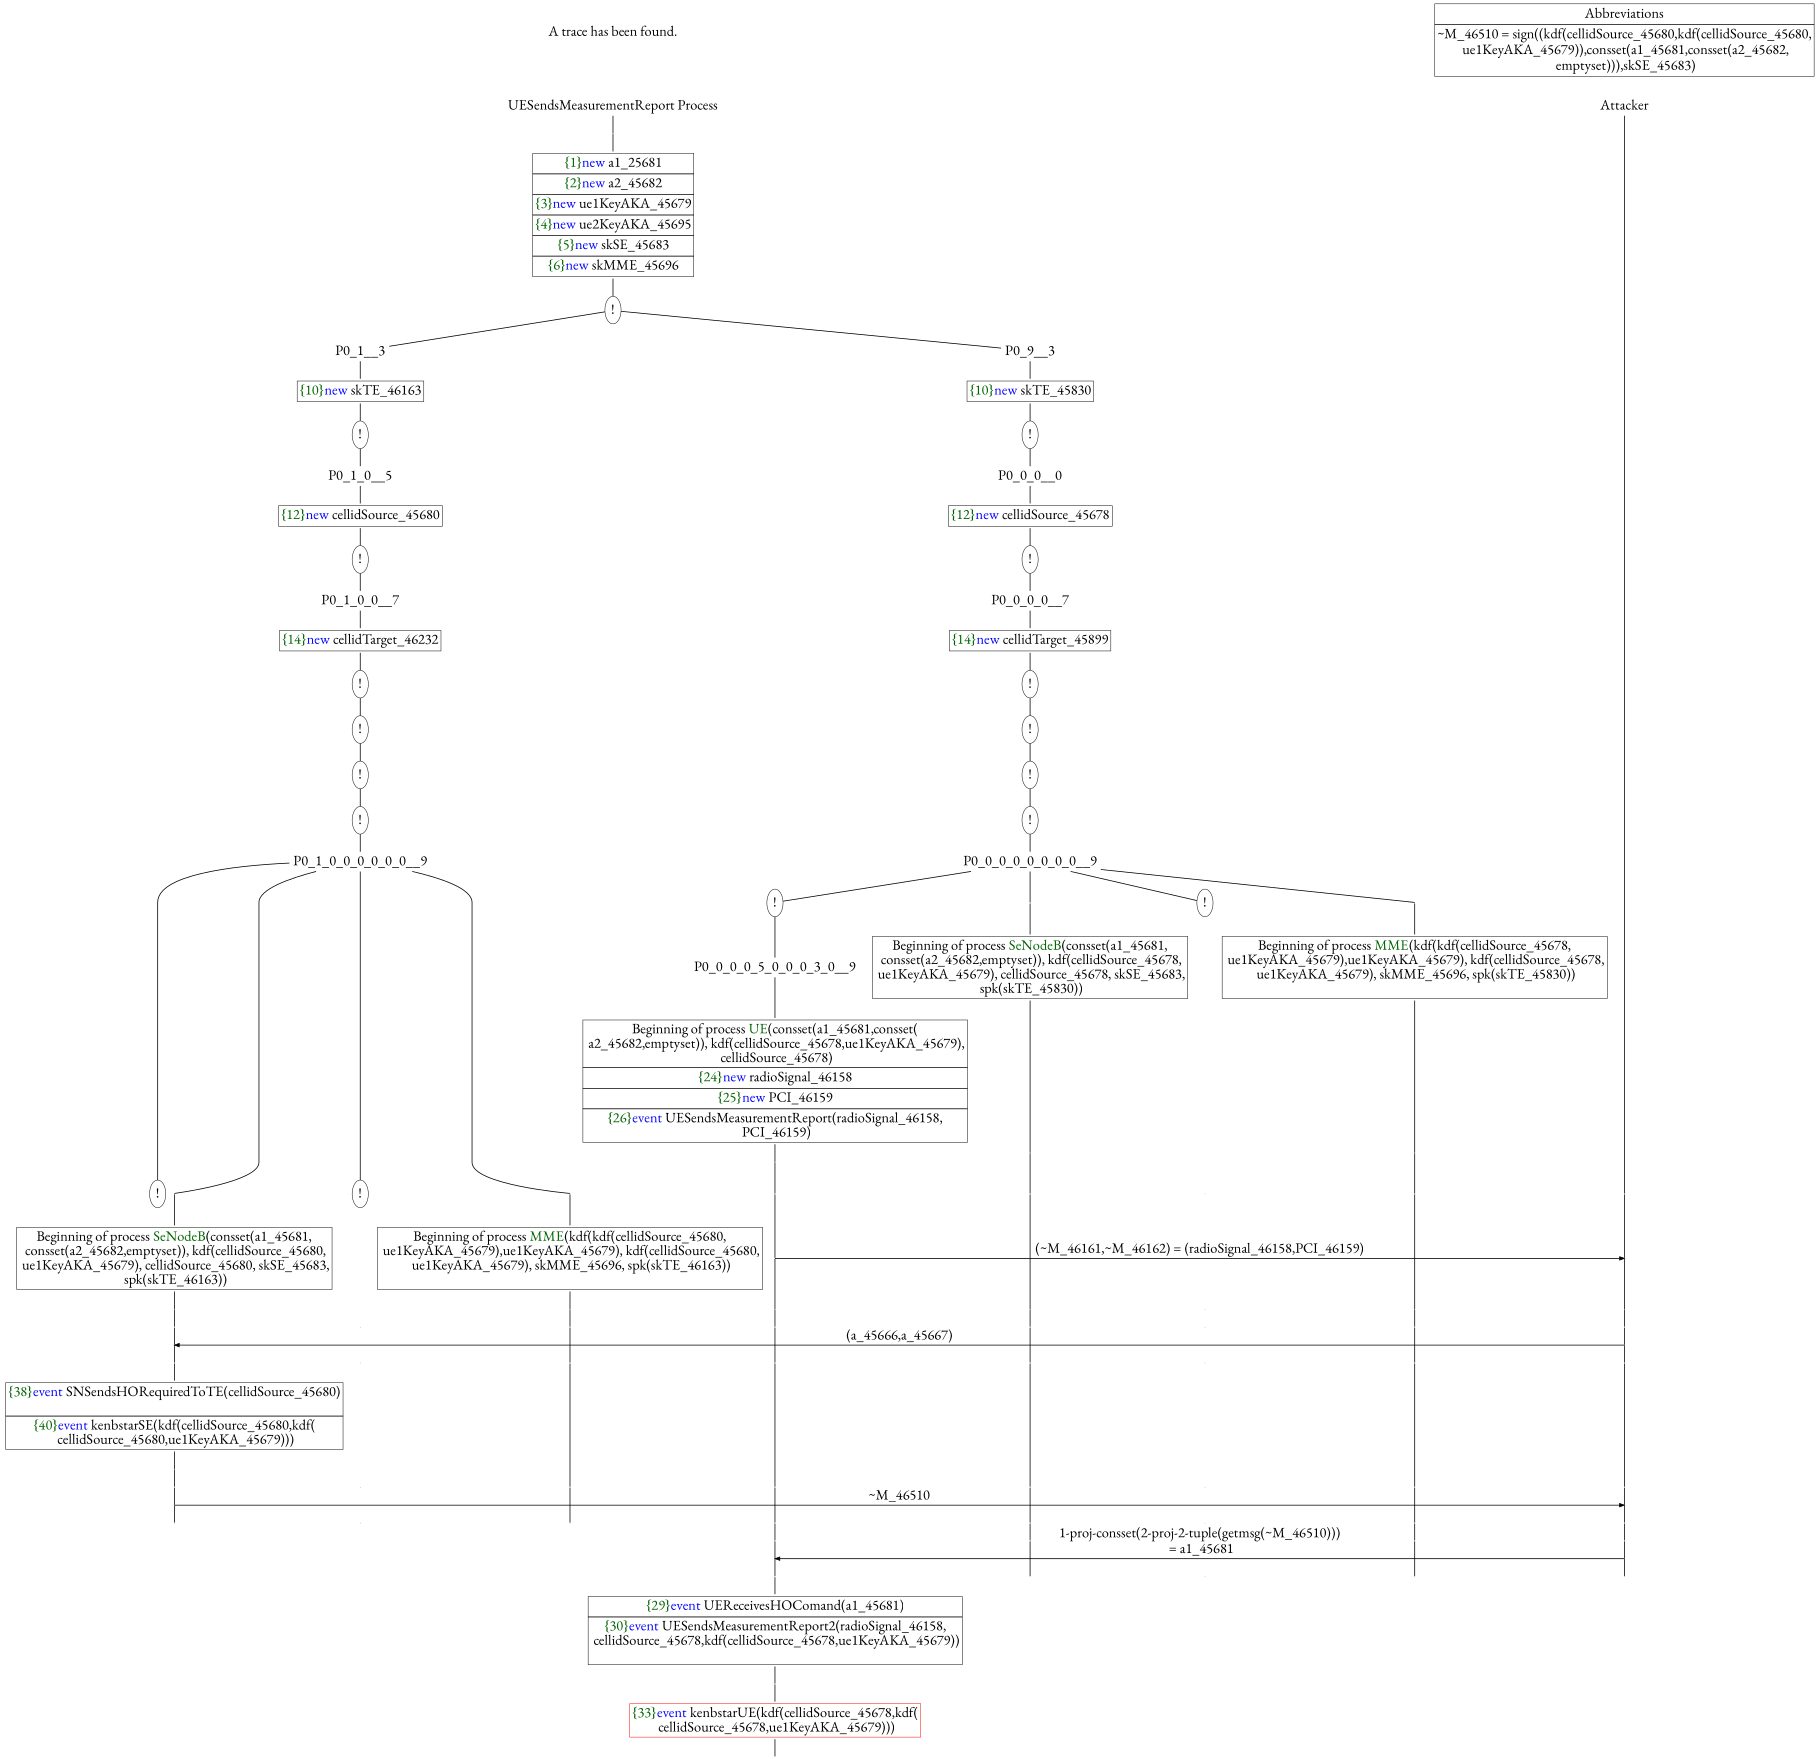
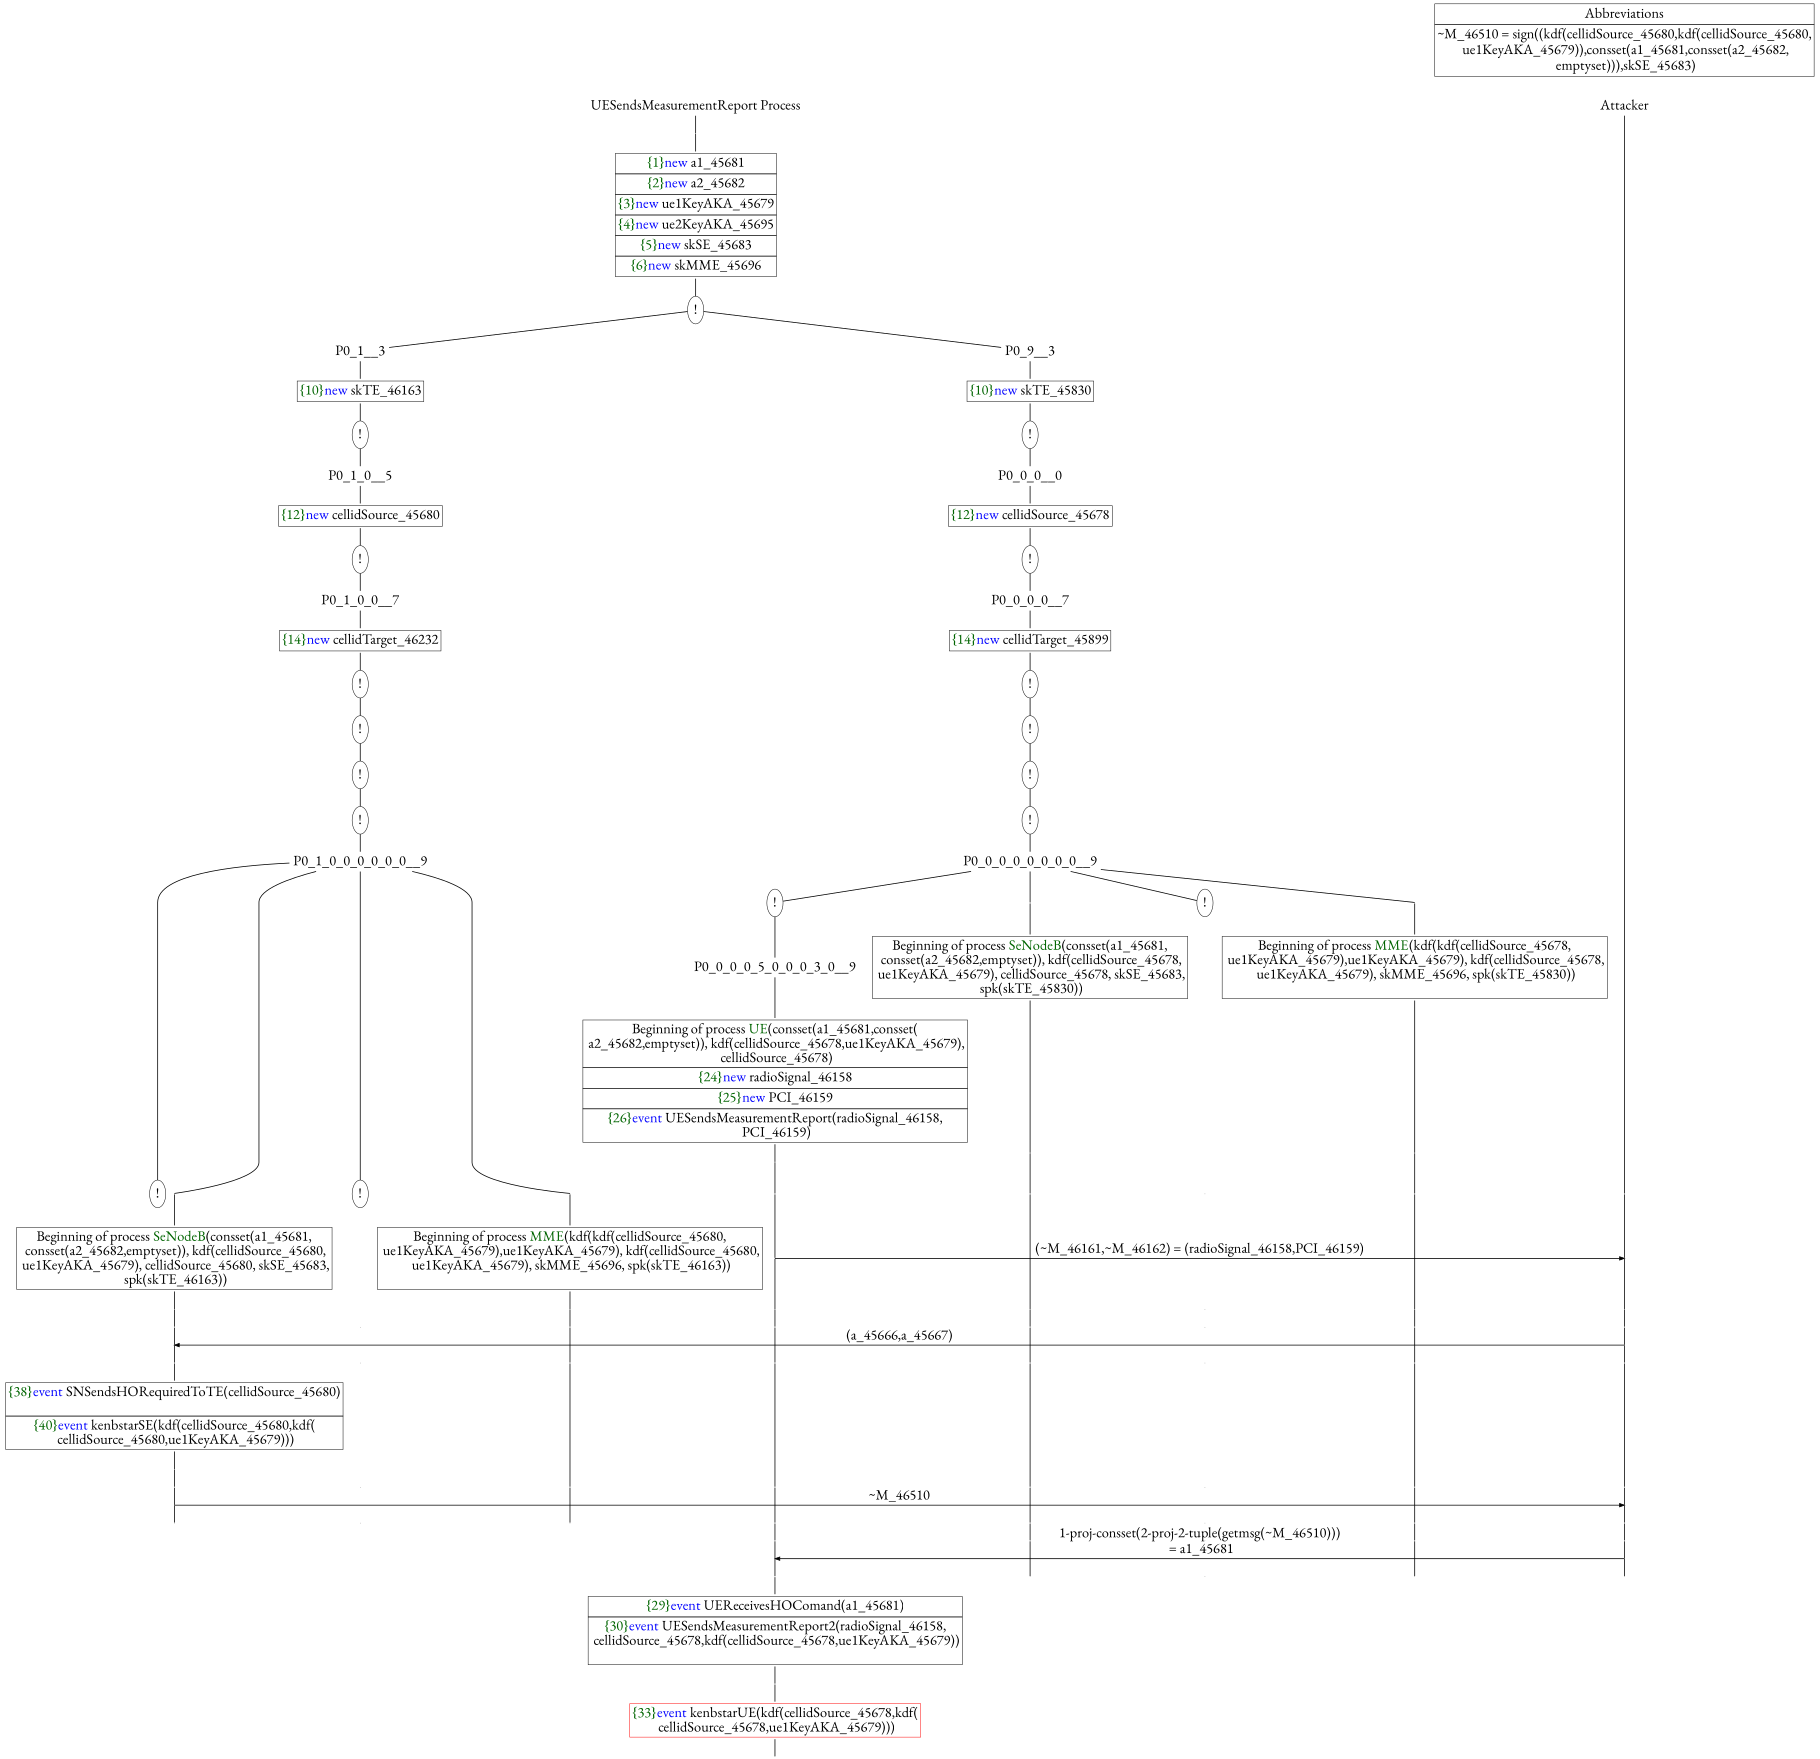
(613, 40) -> none
(635, 162) -> (718, 162)
